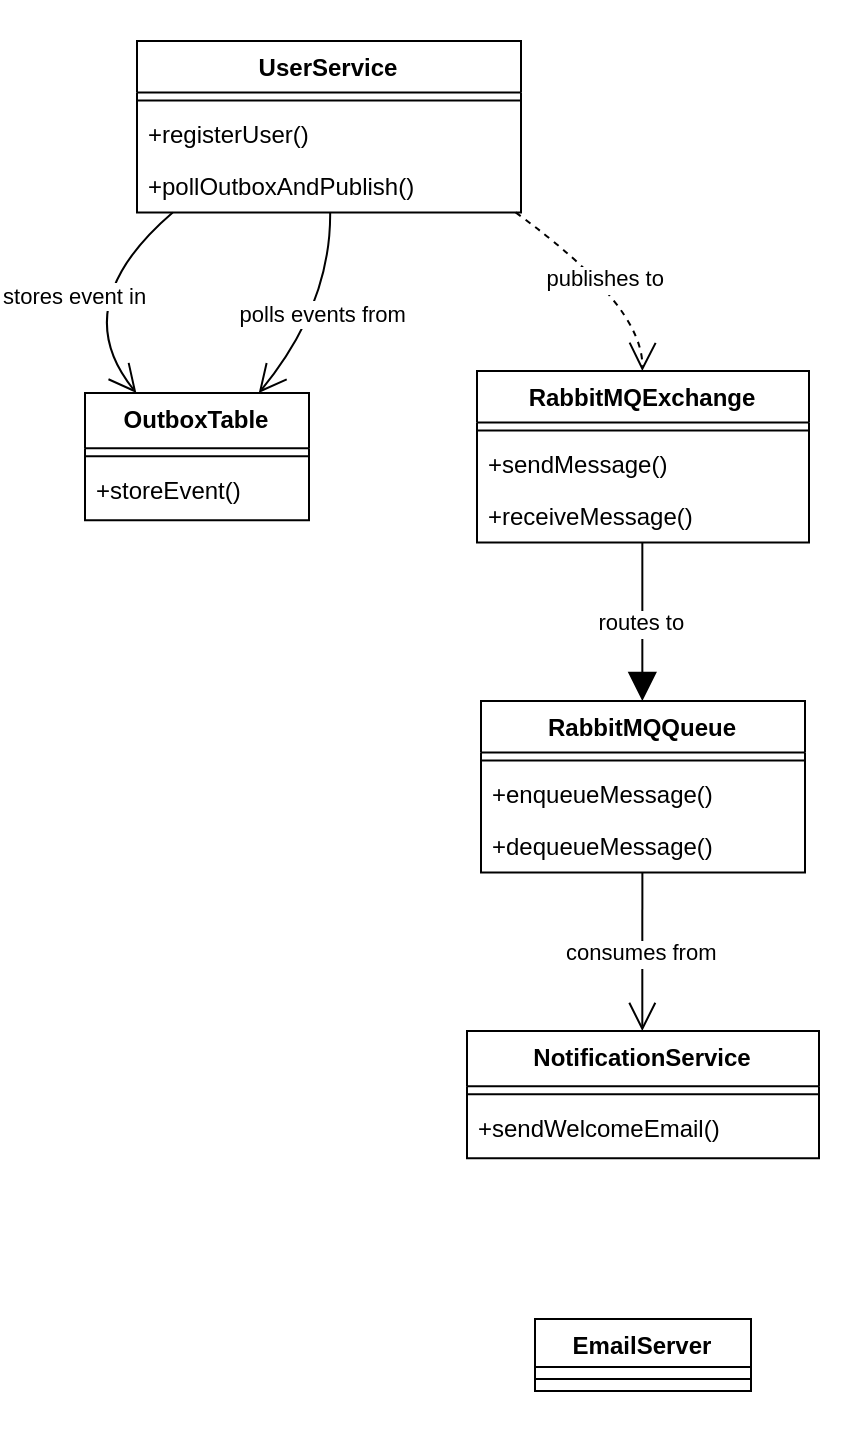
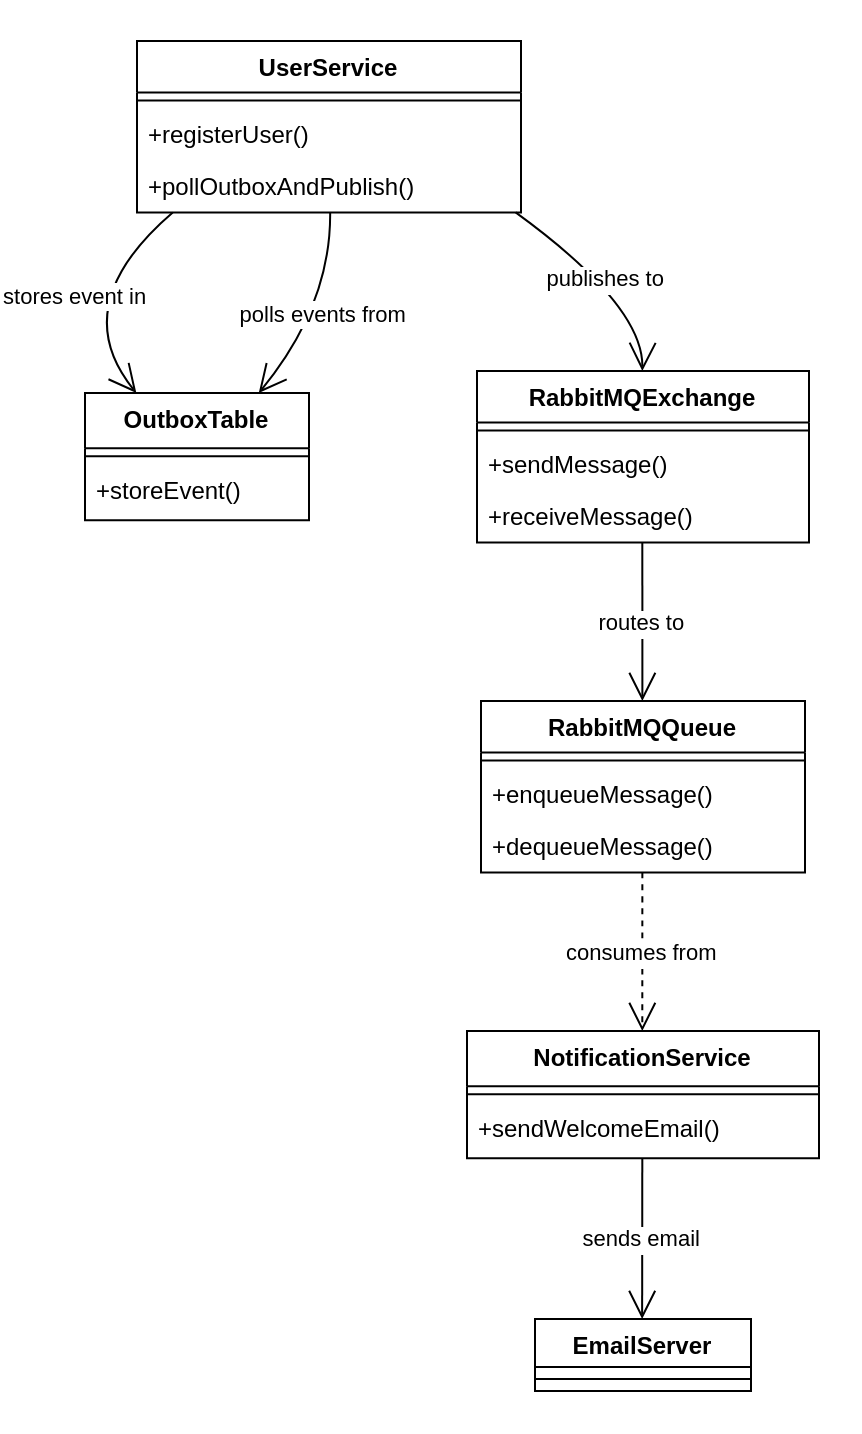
(552, 240) -> (552, 240)
(642, 671) -> (642, 682)
(642, 909) -> (642, 909)
none -> (642, 1195)
